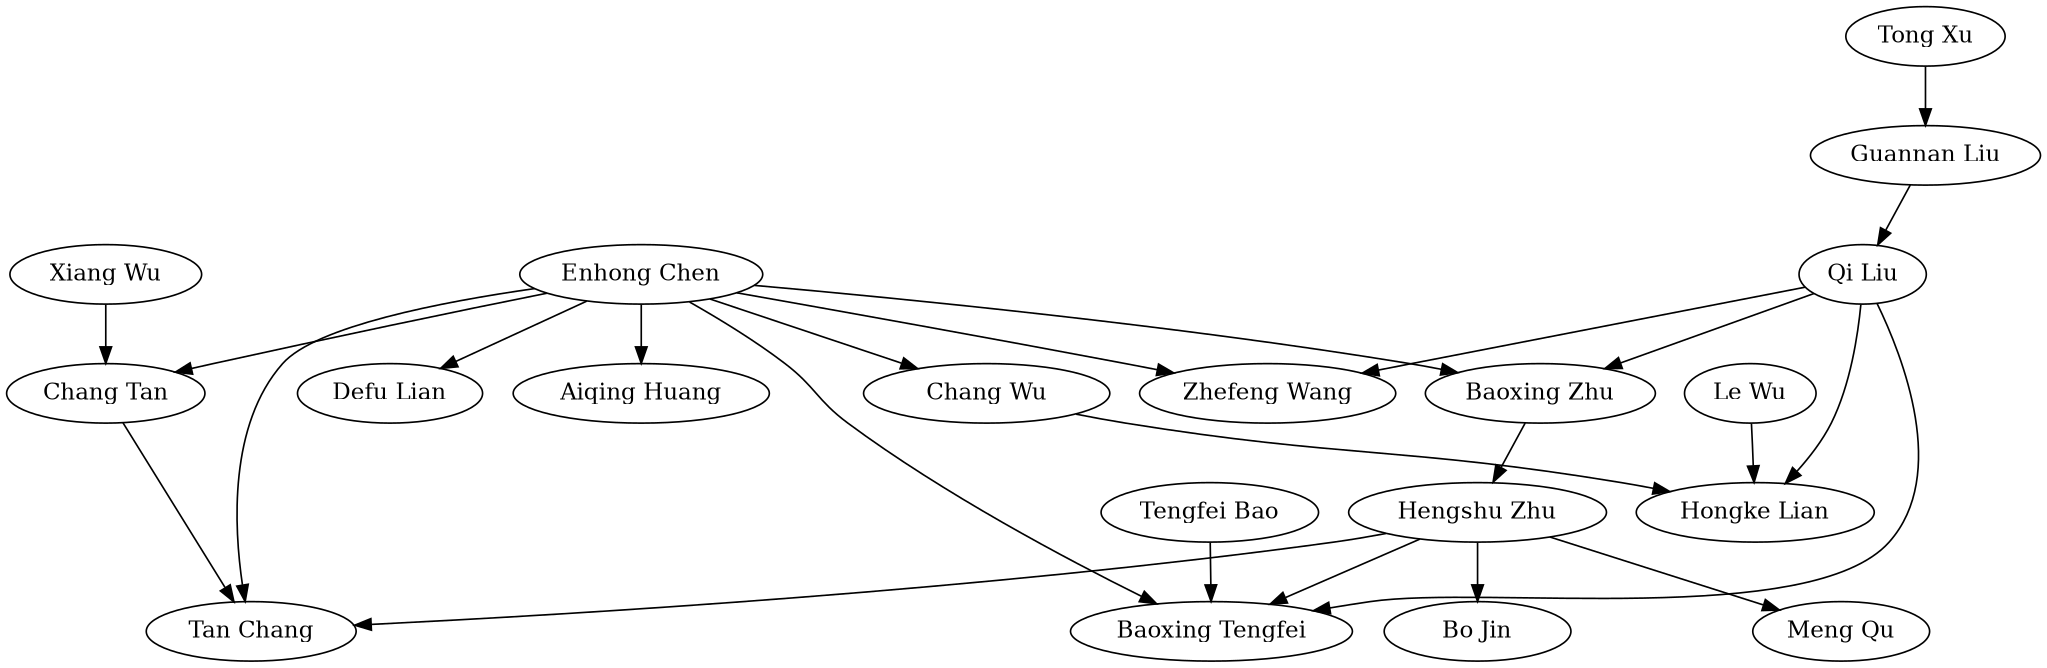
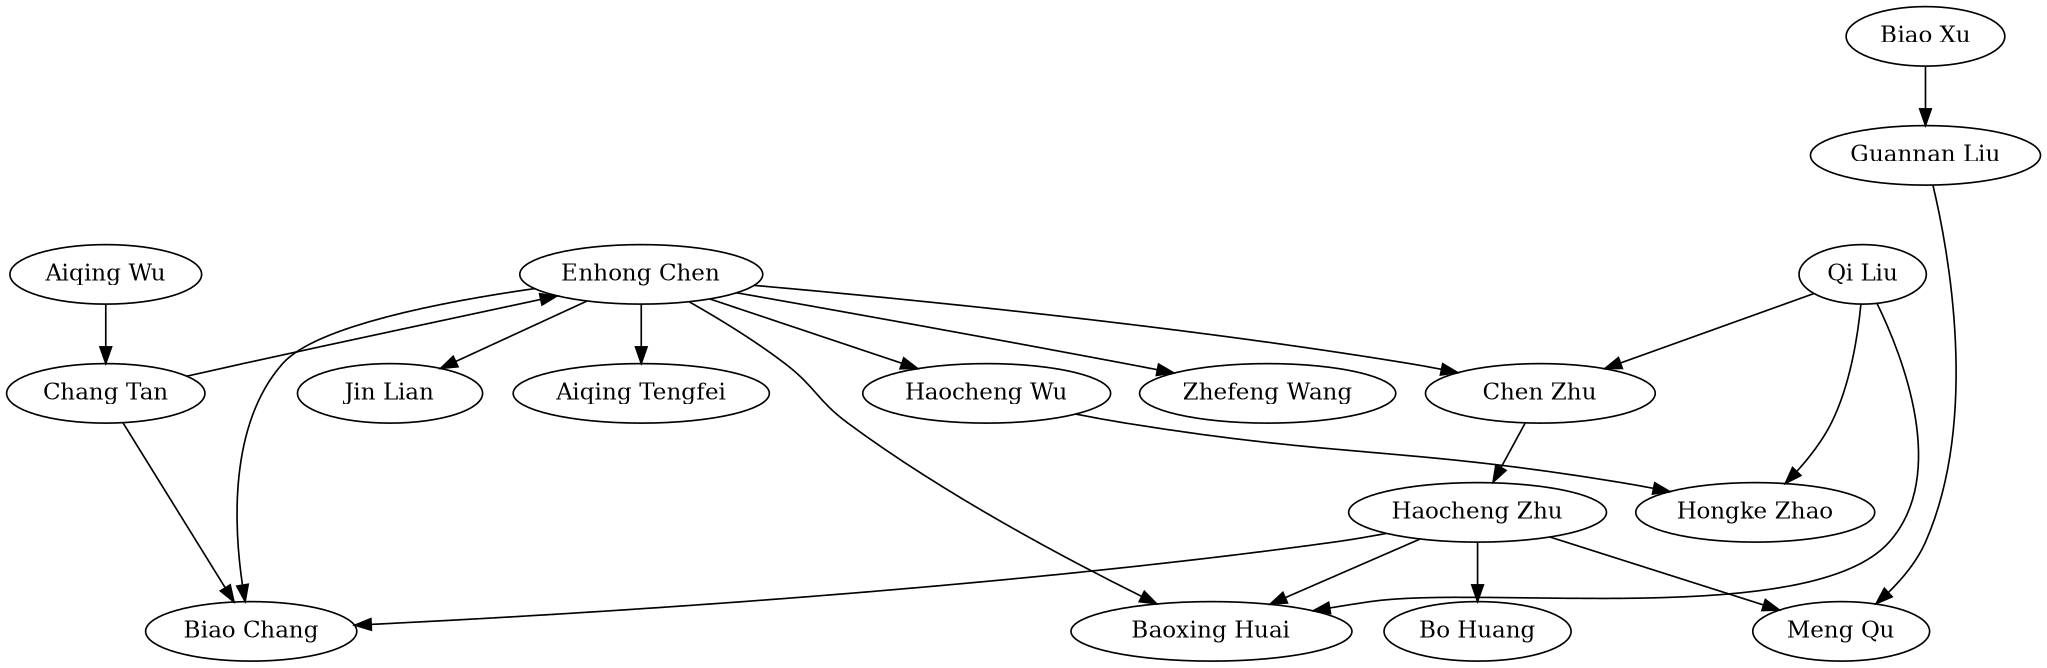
(1925, 36) -> (1925, 36)
(1898, 208) -> (1956, 396)
(106, 274) -> (106, 274)
(422, 319) -> (363, 337)
(1592, 329) -> none
(390, 393) -> (390, 393)
(641, 393) -> (641, 393)
(987, 393) -> (987, 393)
(1540, 393) -> (1540, 393)
(1750, 393) -> none
(1210, 512) -> none
(1478, 512) -> (1478, 512)
(1755, 512) -> (1755, 512)
(251, 631) -> (251, 631)
(1211, 631) -> (1211, 631)
(1478, 631) -> (1478, 631)
